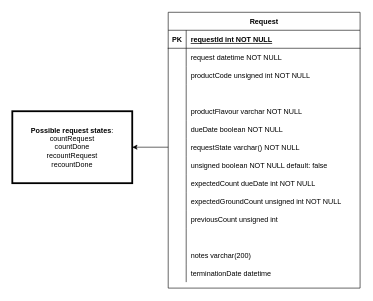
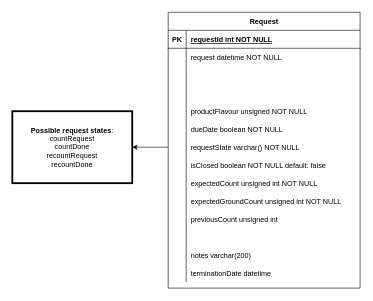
(273, 75) -> none
(250, 112) -> (251, 112)
(262, 166) -> (261, 166)
(255, 184) -> (256, 184)
